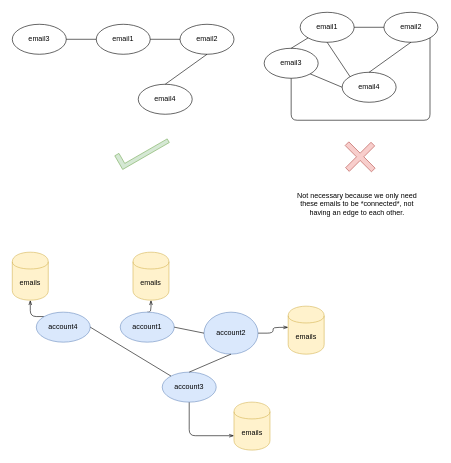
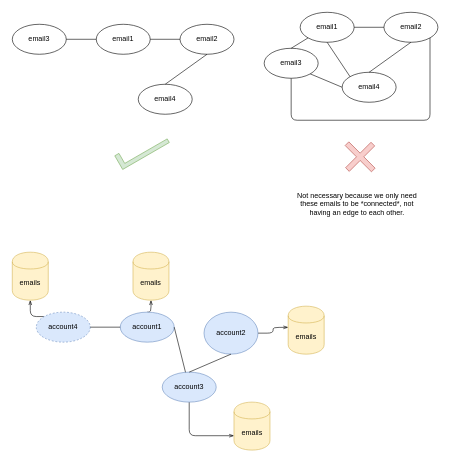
(63, 327) -> (63, 327)
(189, 330) -> (180, 350)
(131, 352) -> (105, 327)
